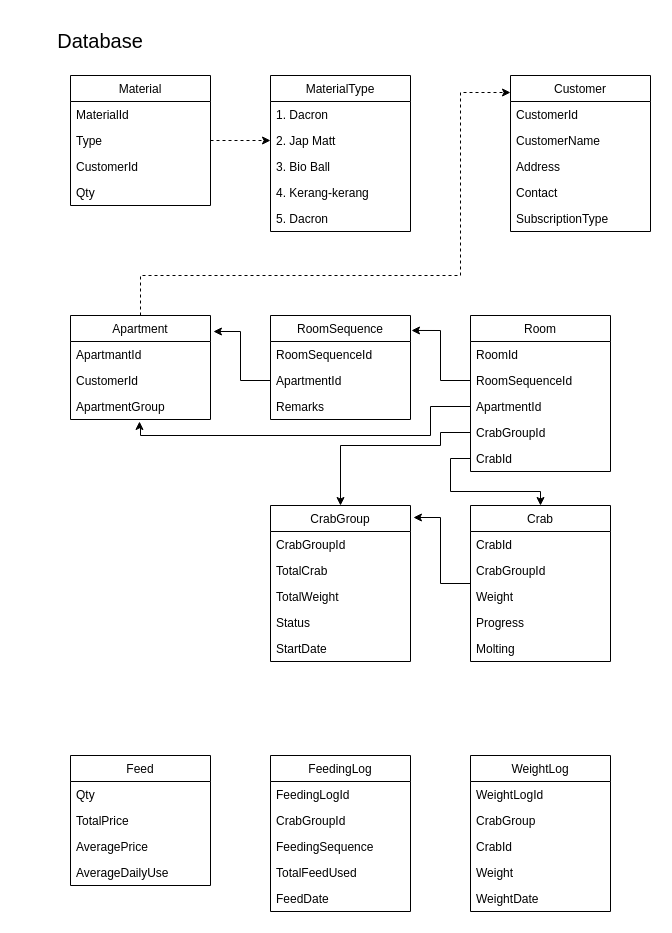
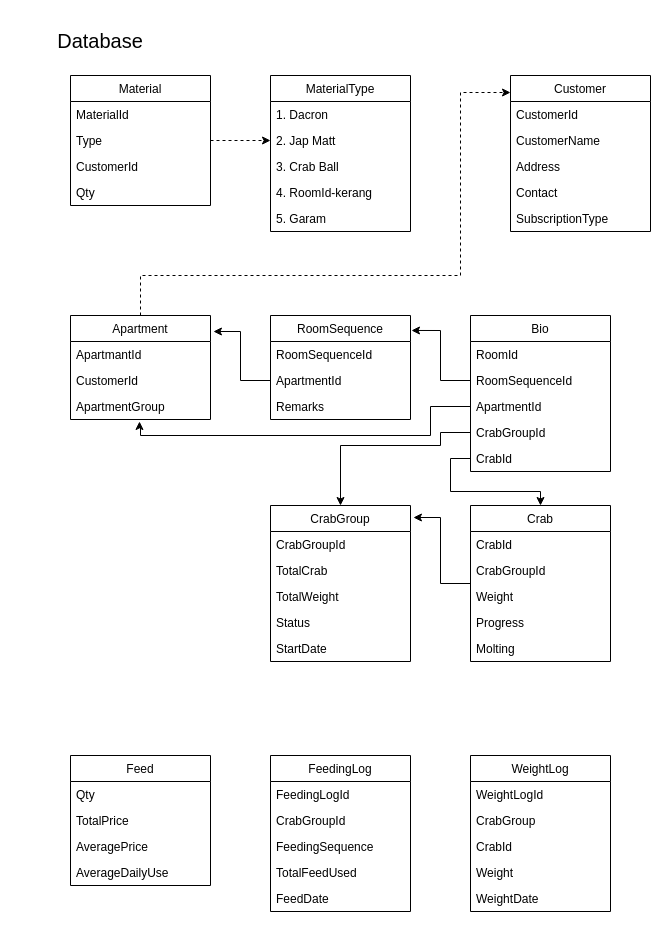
(304, 167) -> (309, 167)
(327, 193) -> (327, 193)
(303, 219) -> (300, 219)
(540, 329) -> (540, 329)
